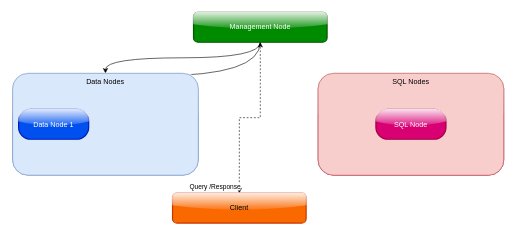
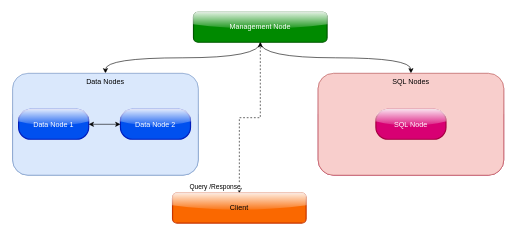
(227, 69) -> (387, 60)
none -> (93, 125)
none -> (155, 125)
